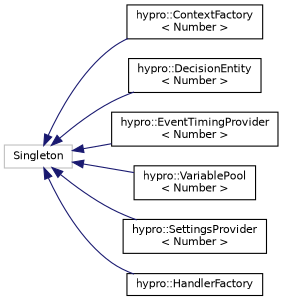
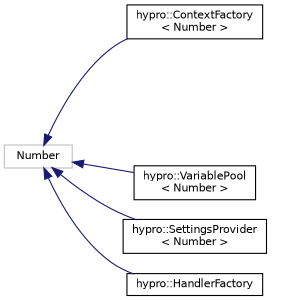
(195, 76) -> none
(195, 129) -> none
(38, 157) -> (38, 157)
